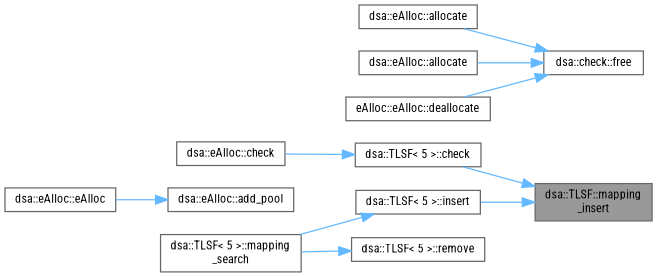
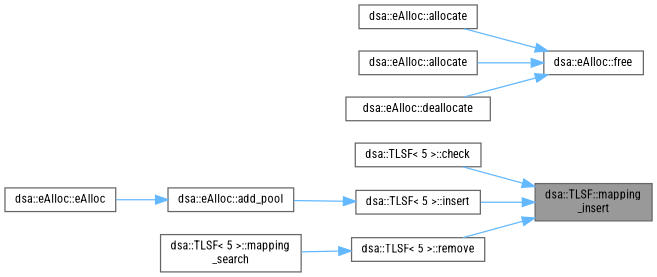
(594, 63) -> (594, 63)
(418, 109) -> (418, 109)
(231, 154) -> none
(331, 226) -> (319, 201)
none -> (493, 229)
